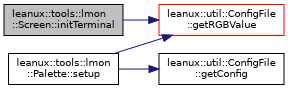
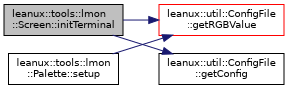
(134, 69) -> (131, 41)
